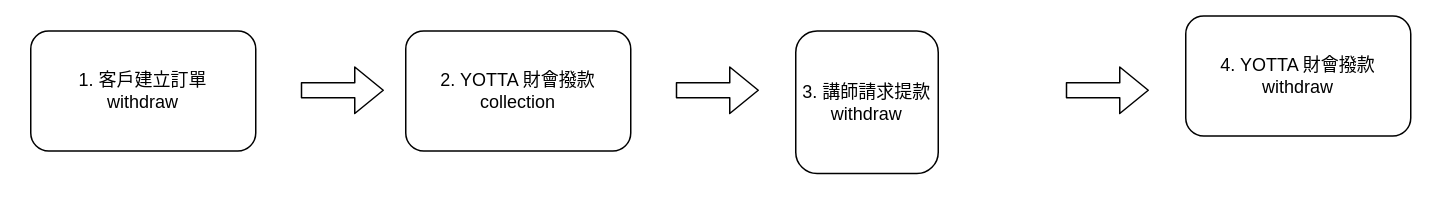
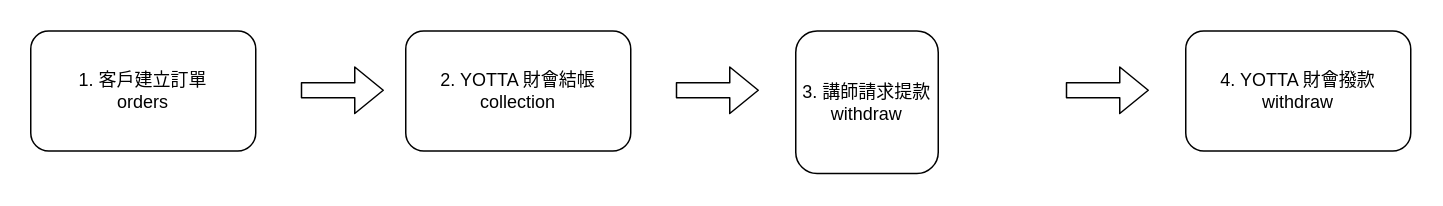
(1298, 76) -> (1298, 91)
(143, 91) -> (143, 91)
(518, 91) -> (518, 91)
